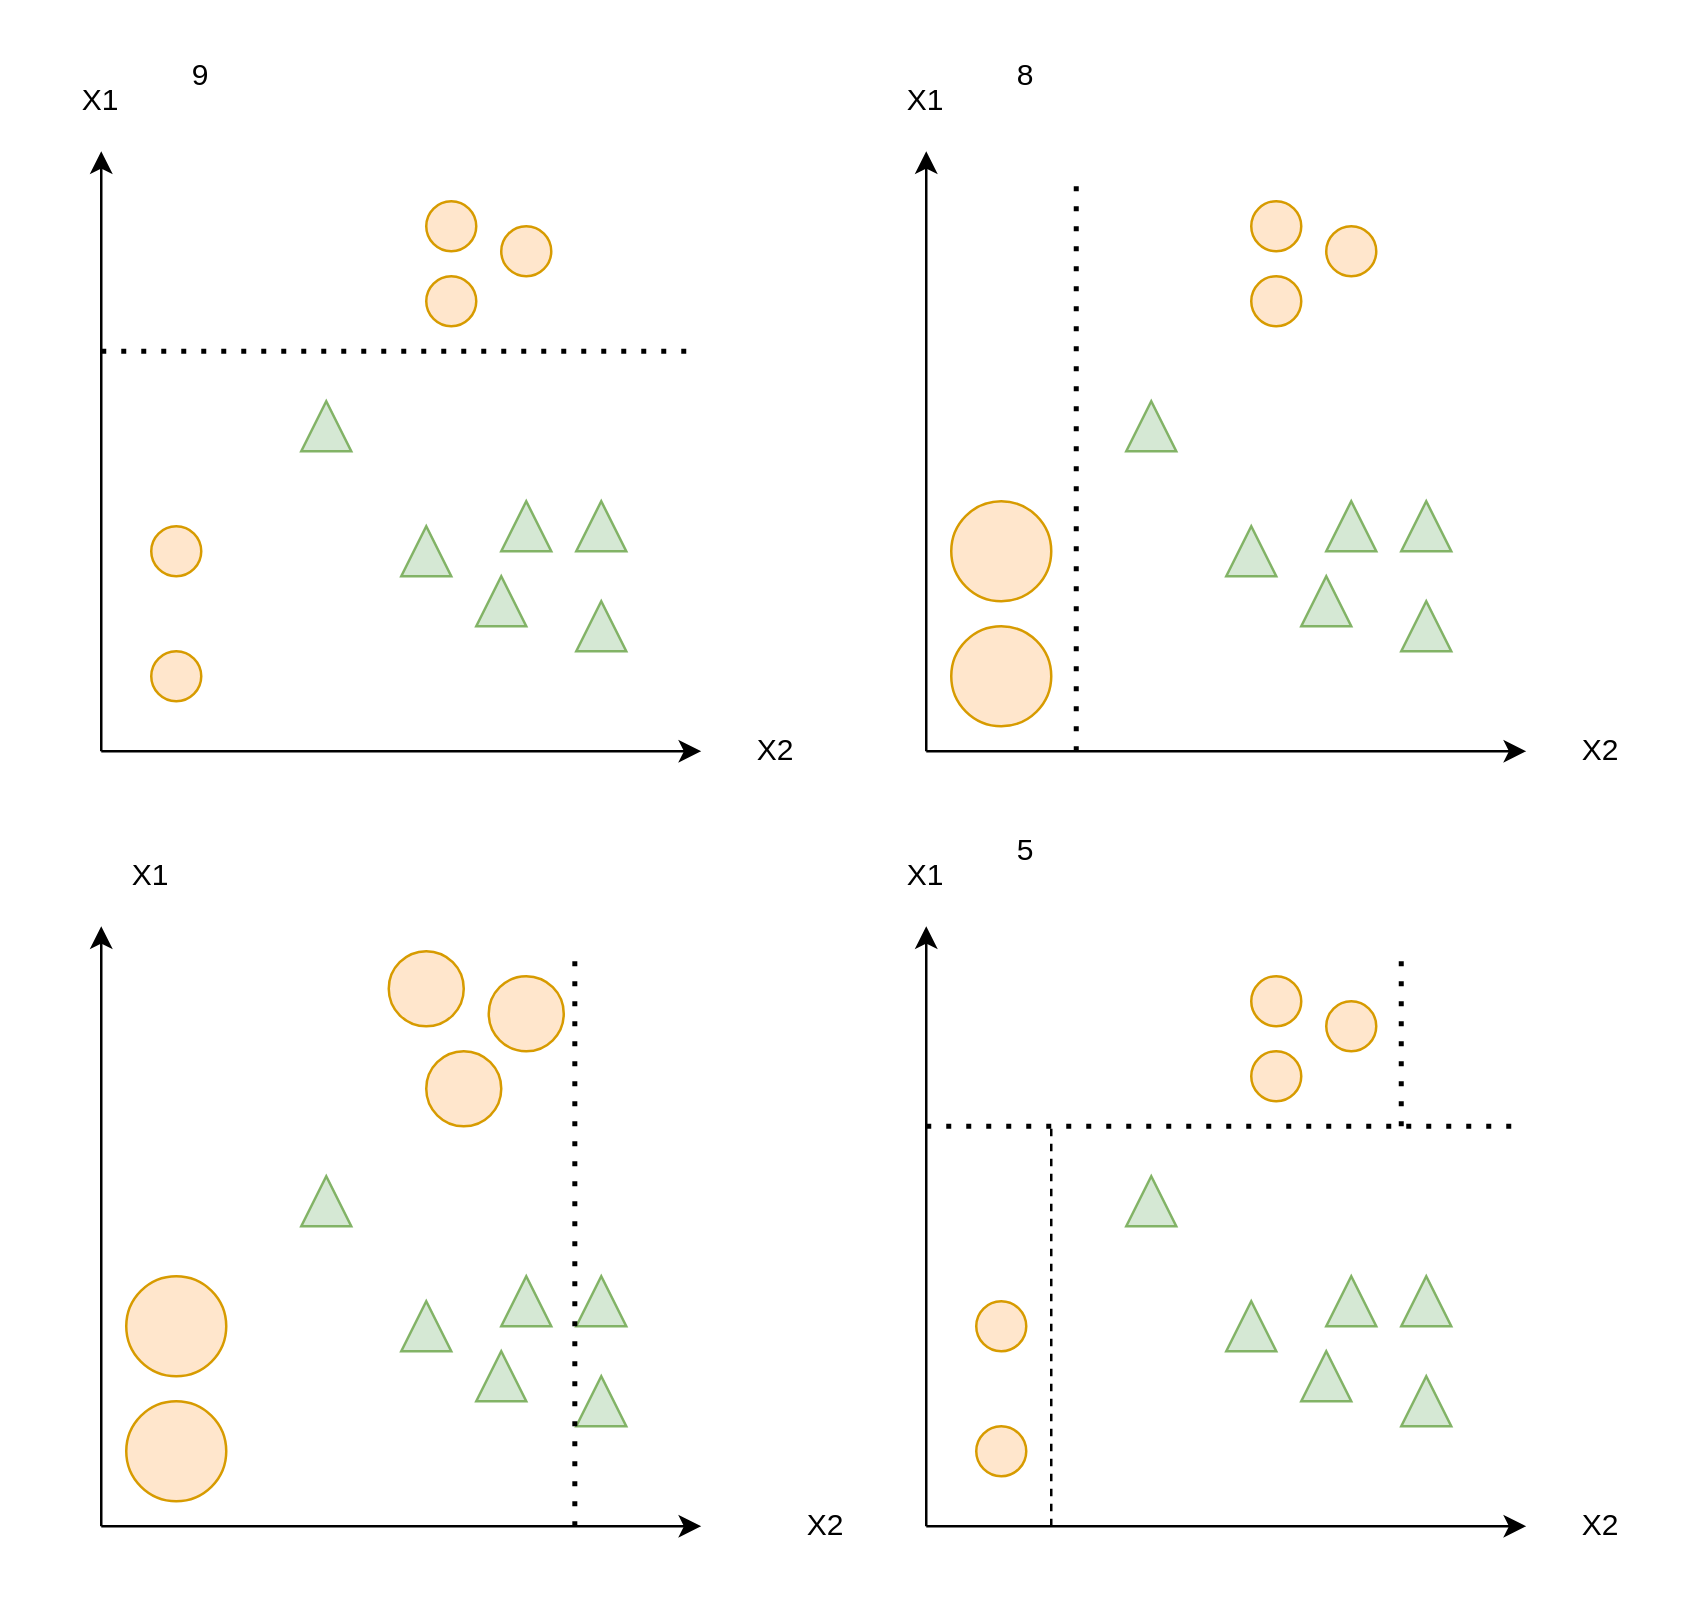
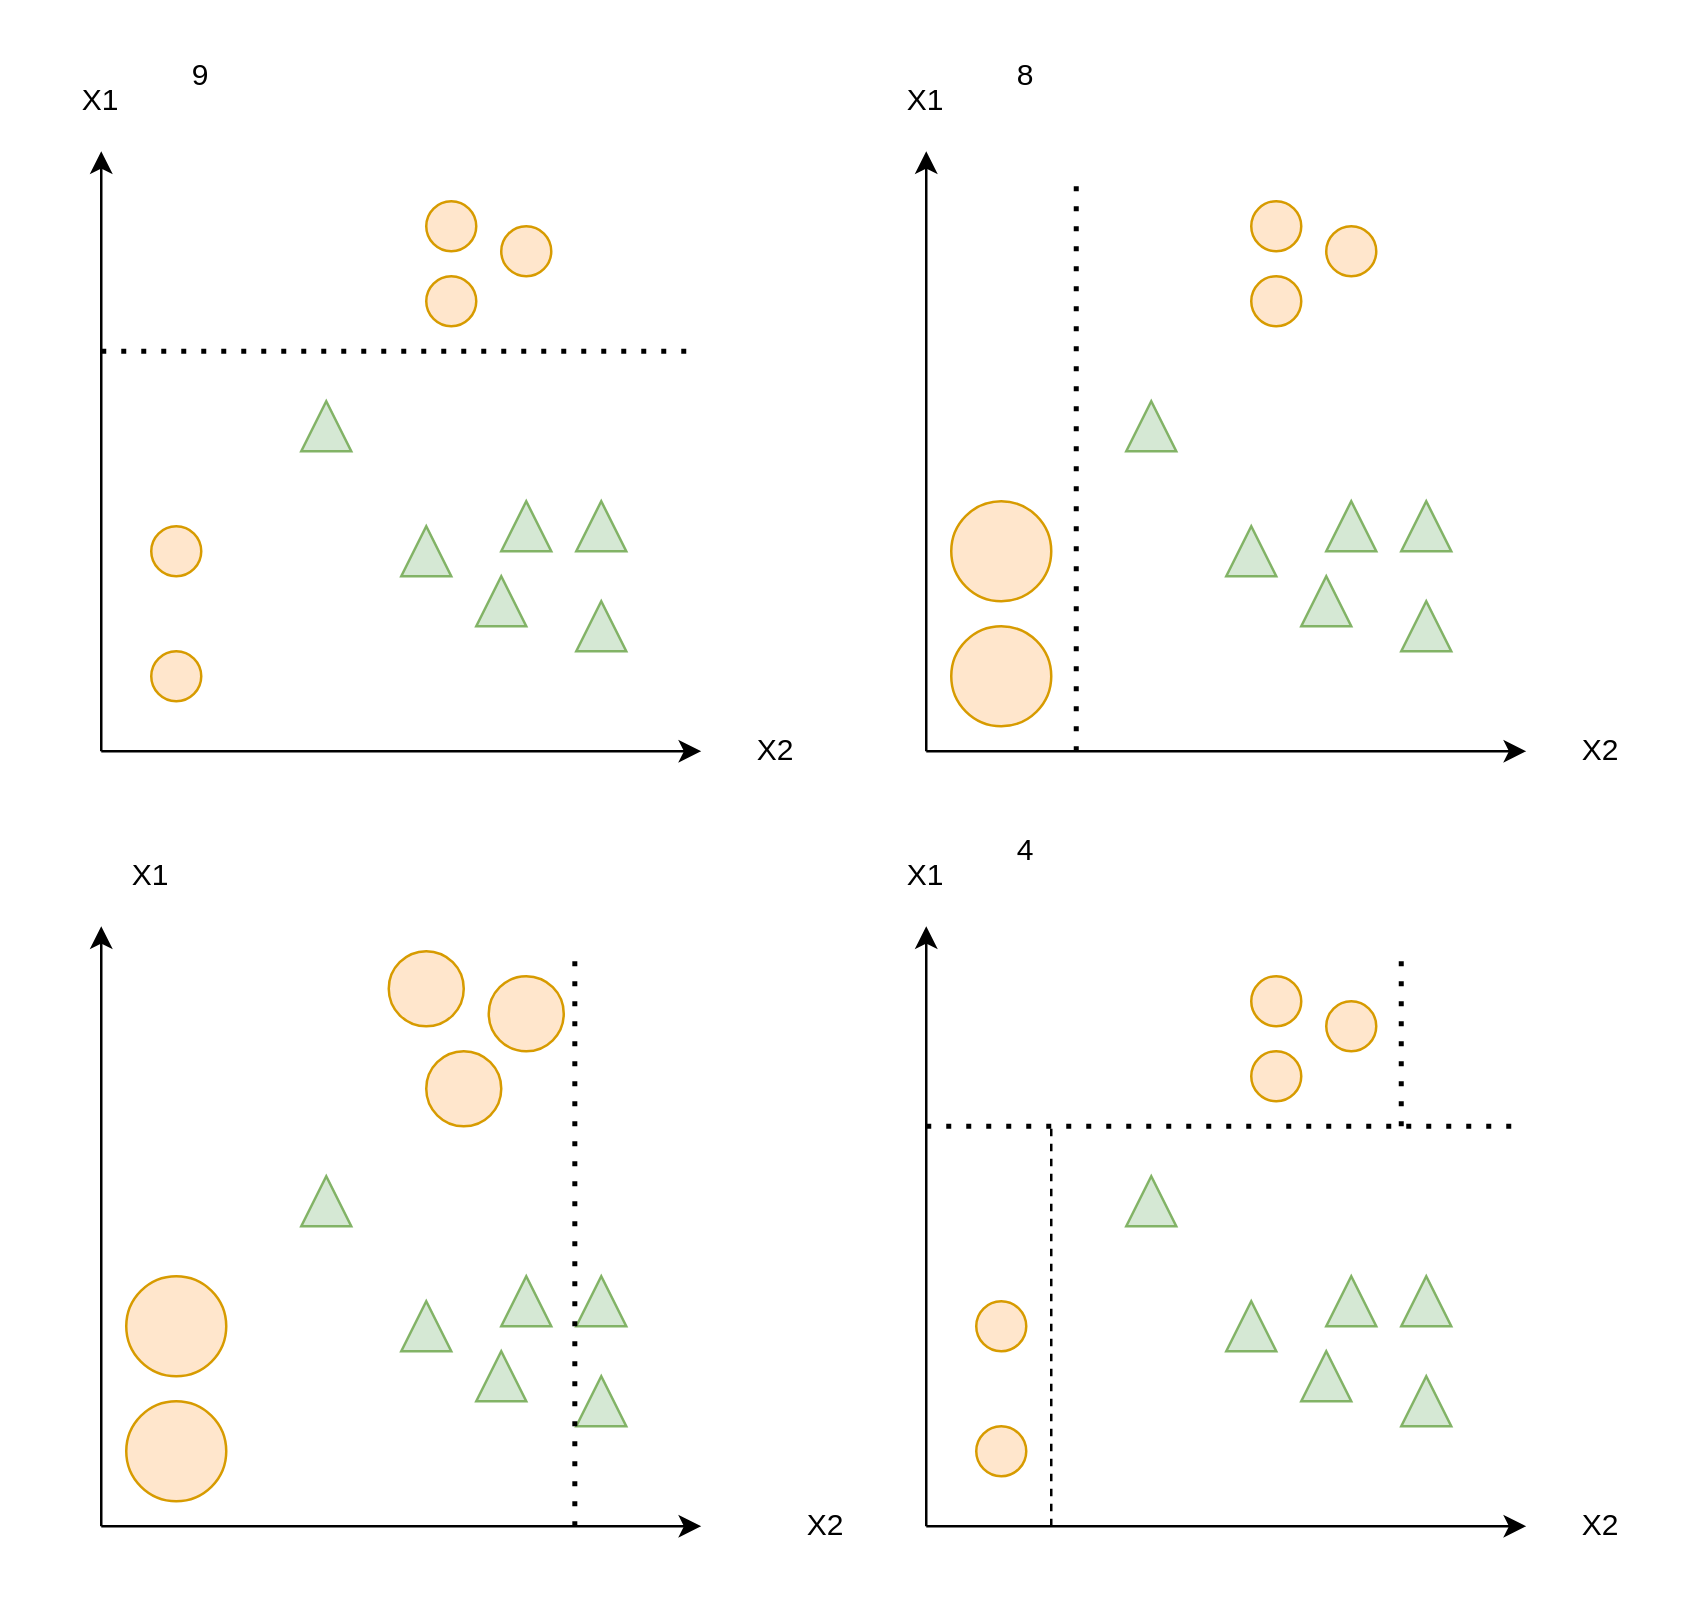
(1026, 851) -> (1026, 851)
